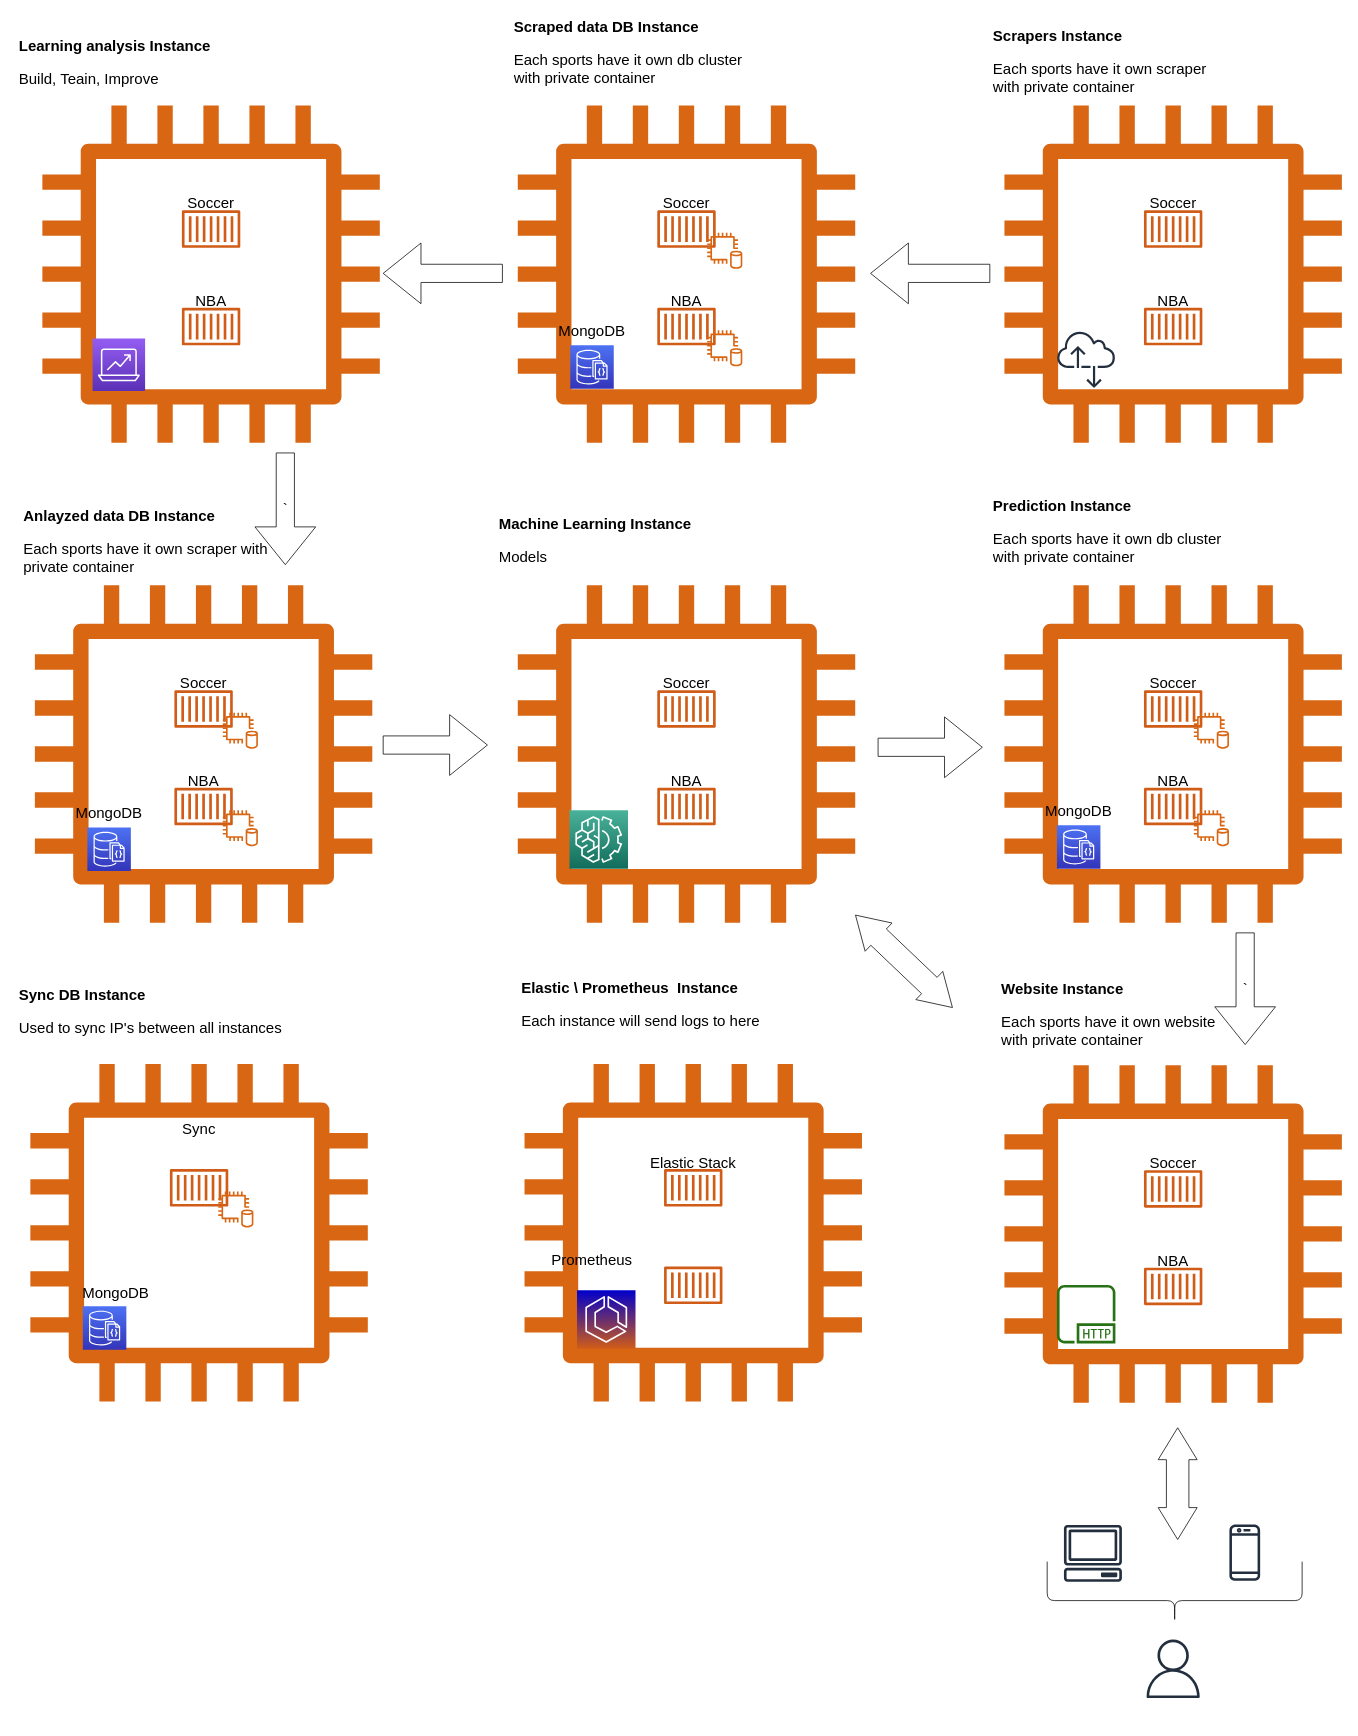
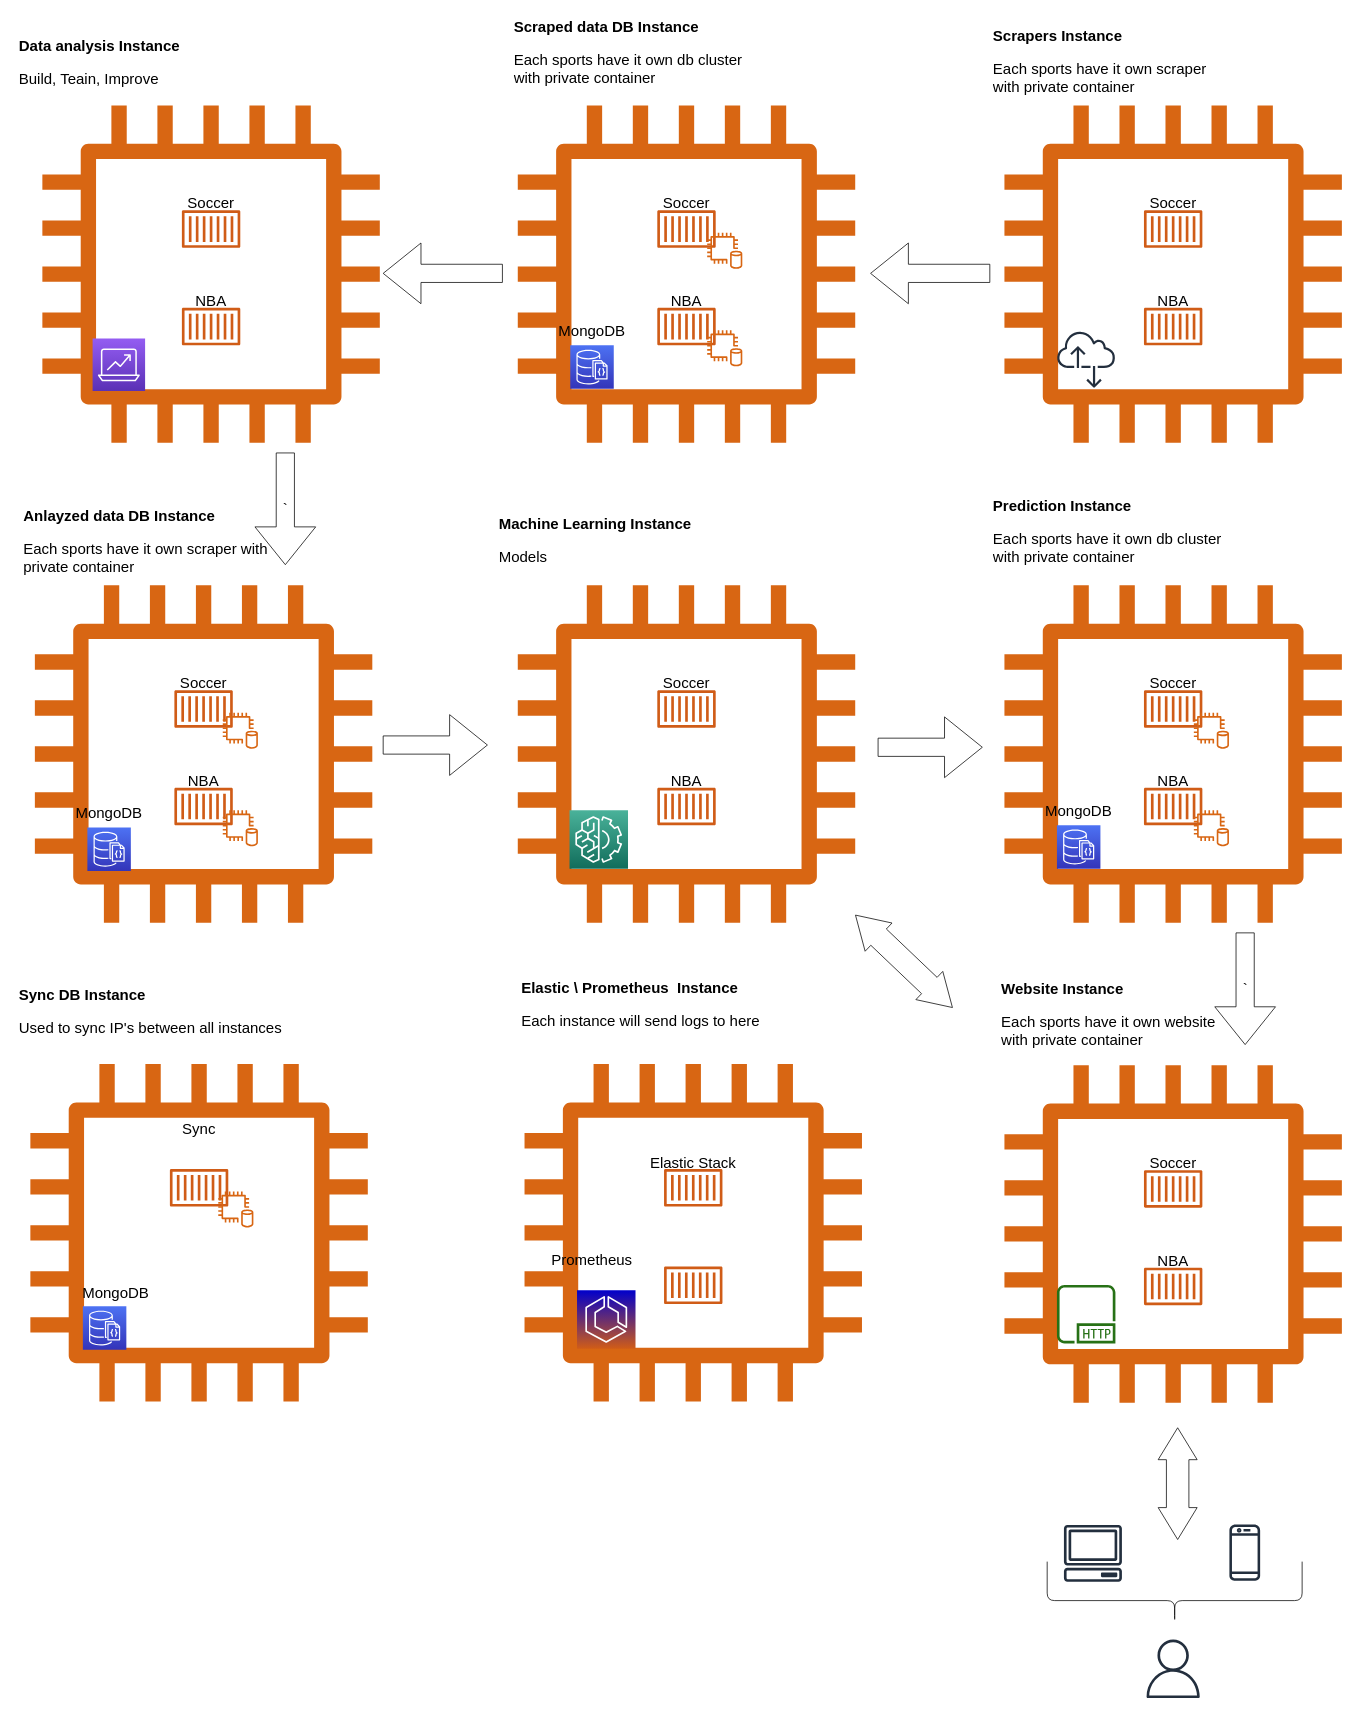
(119, 45) -> (104, 45)
